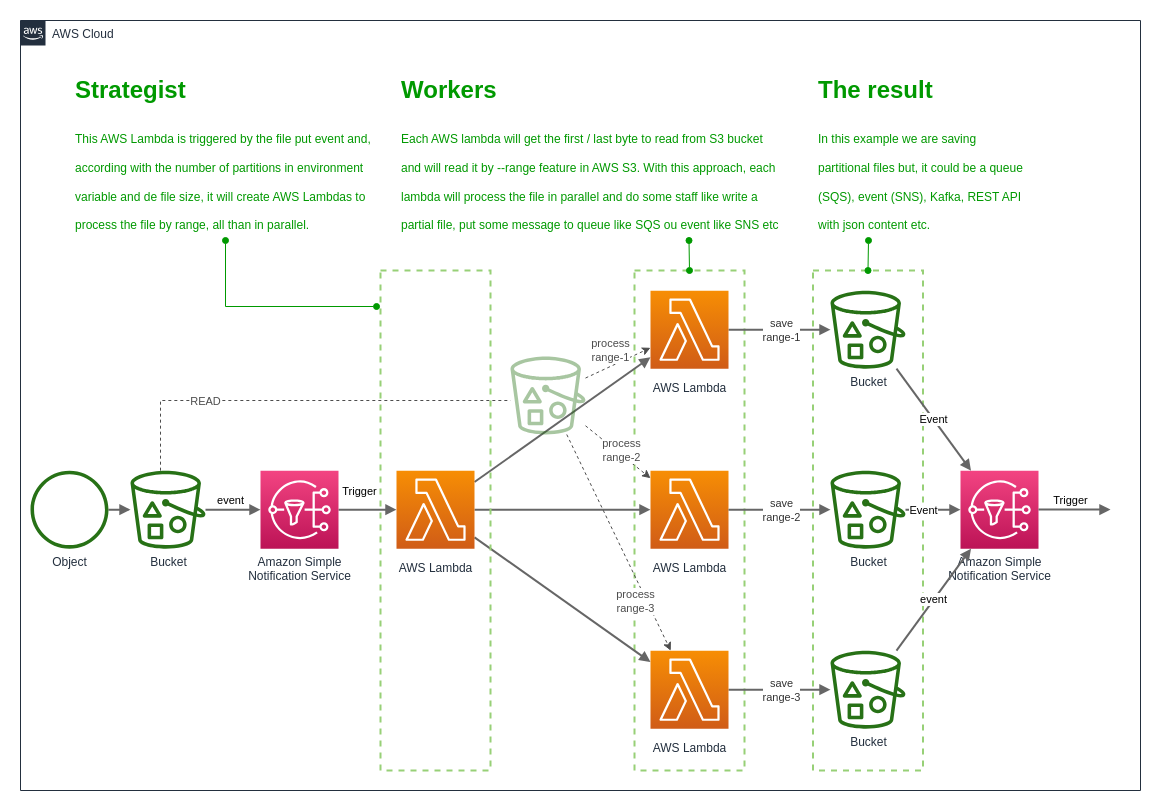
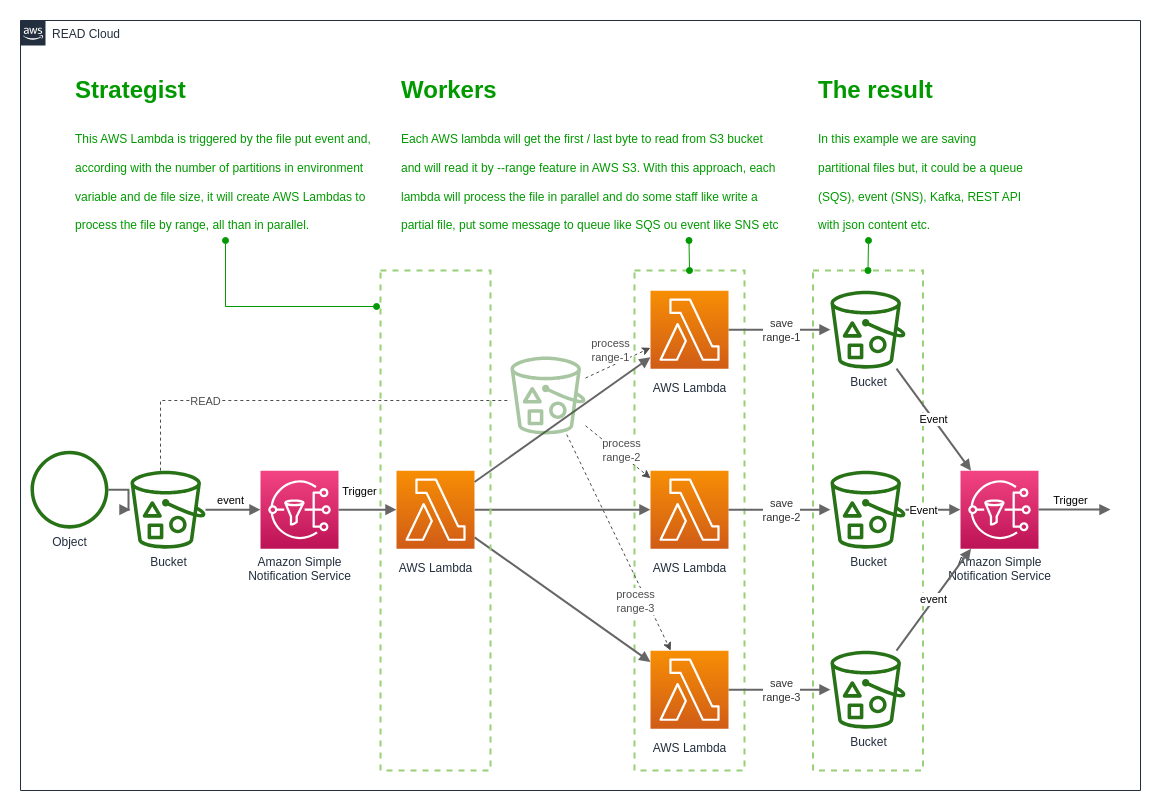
(80, 35) -> (83, 35)
(70, 510) -> (70, 490)
